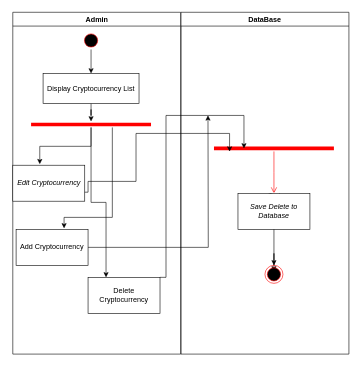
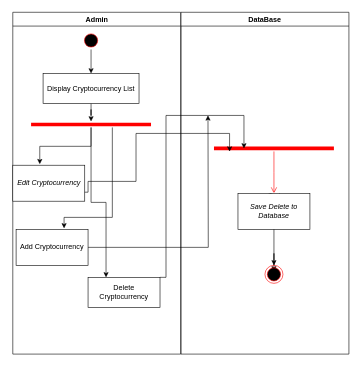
(124, 296) -> (124, 293)
